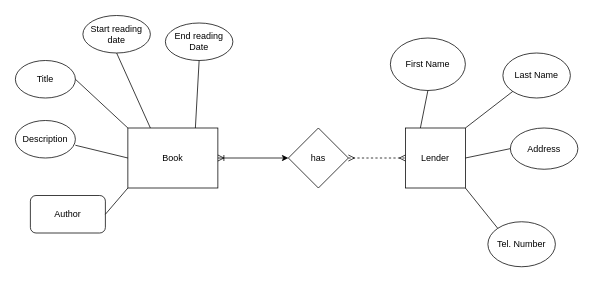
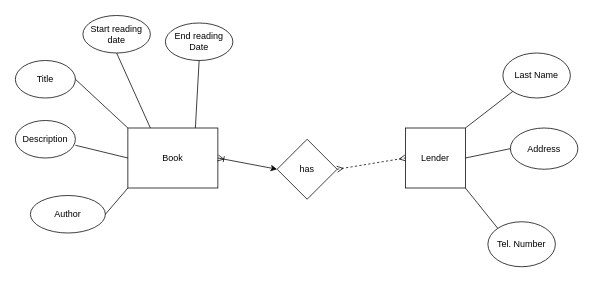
(428, 64) -> none
(424, 109) -> none
(318, 158) -> (307, 169)
(68, 214) -> (68, 214)
